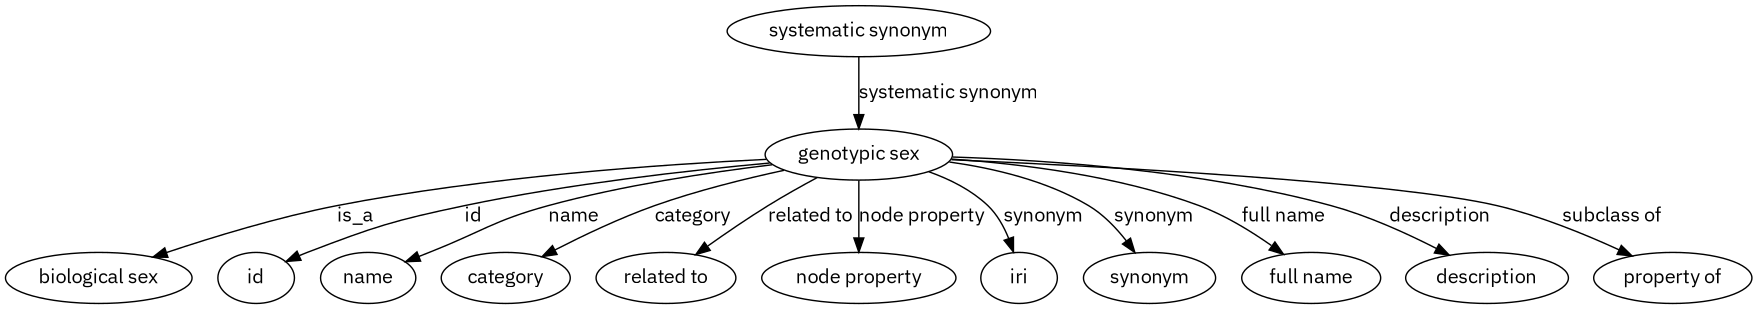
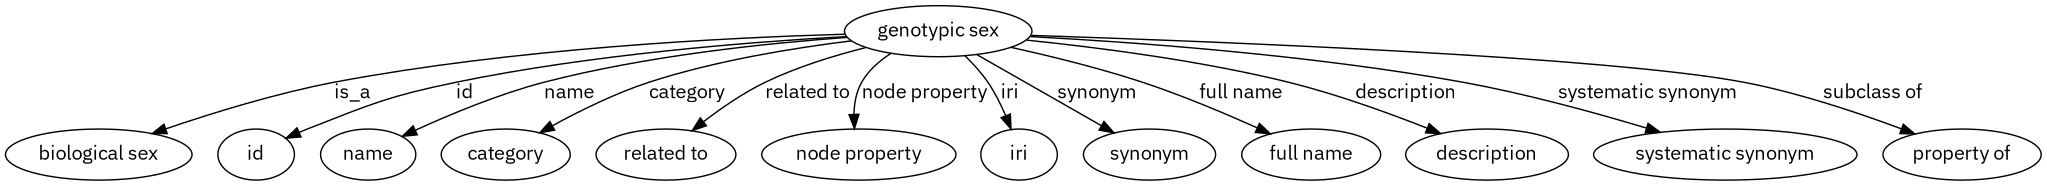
(859, 86) -> (1341, 64)
(1043, 216) -> (1010, 93)
